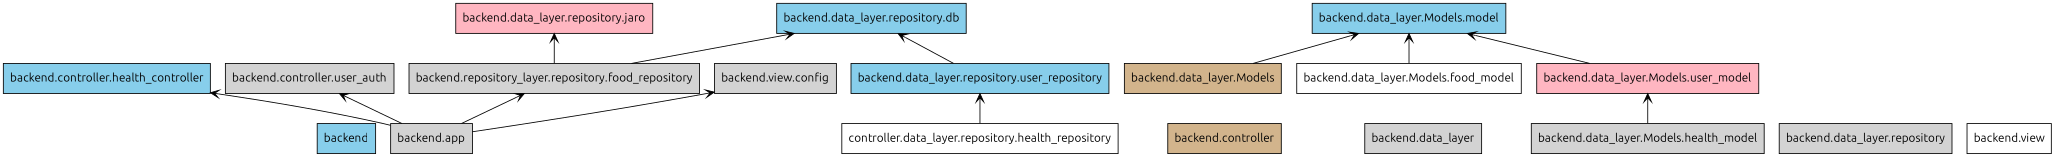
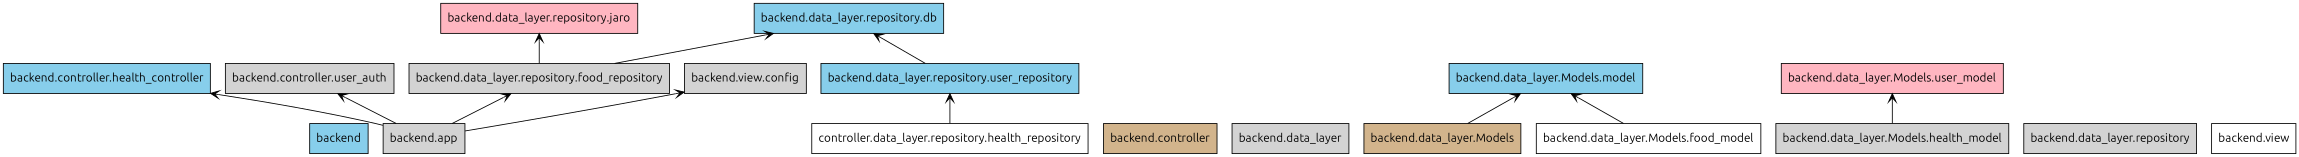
(1533, 49) -> none
(554, 78) -> (539, 78)
